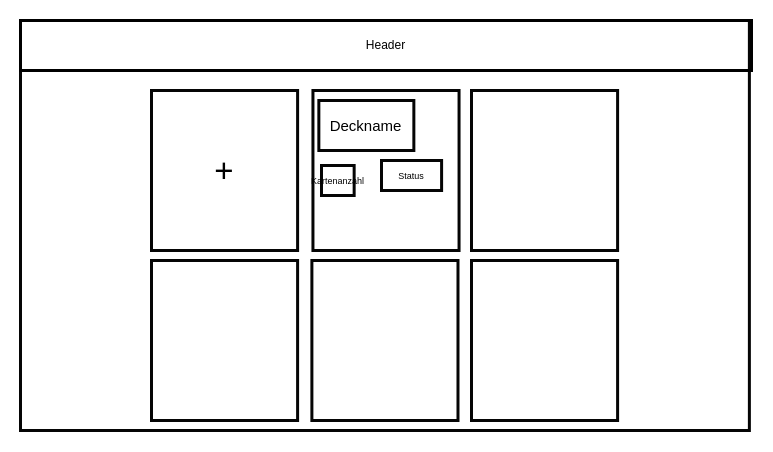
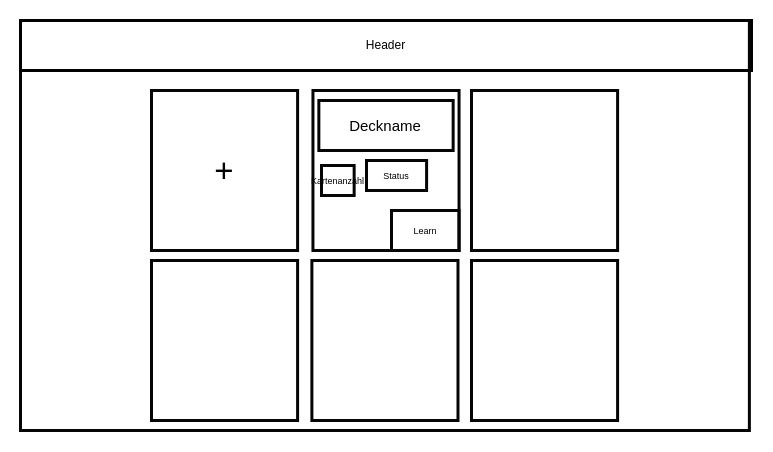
(366, 126) -> (386, 126)
(412, 176) -> (397, 176)
none -> (425, 231)
